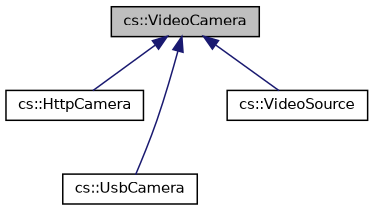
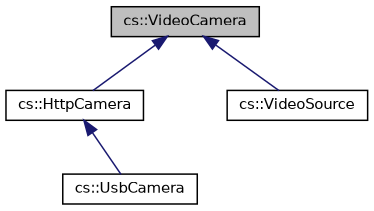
(159, 114) -> (107, 154)
